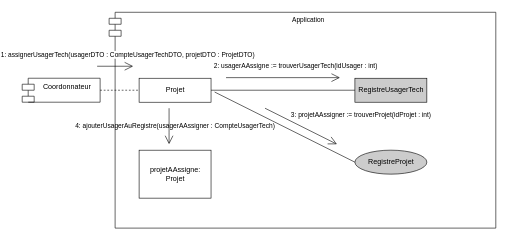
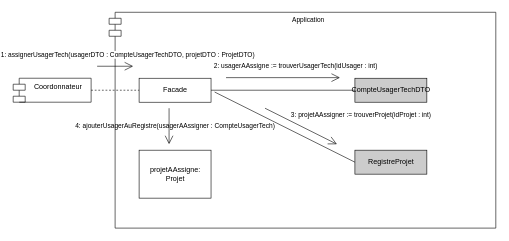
(61, 90) -> (52, 90)
(175, 90) -> (175, 90)
(391, 90) -> (391, 90)
(391, 162) -> (391, 162)
